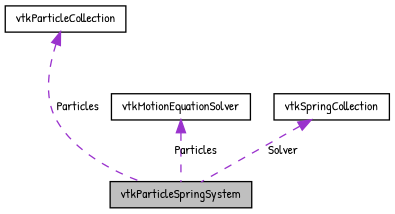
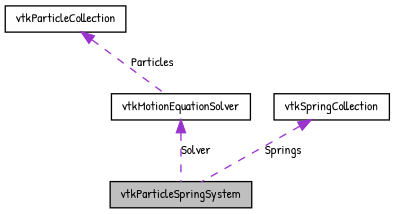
(65, 132) -> (129, 67)
(196, 151) -> (196, 151)
(283, 151) -> (283, 151)
